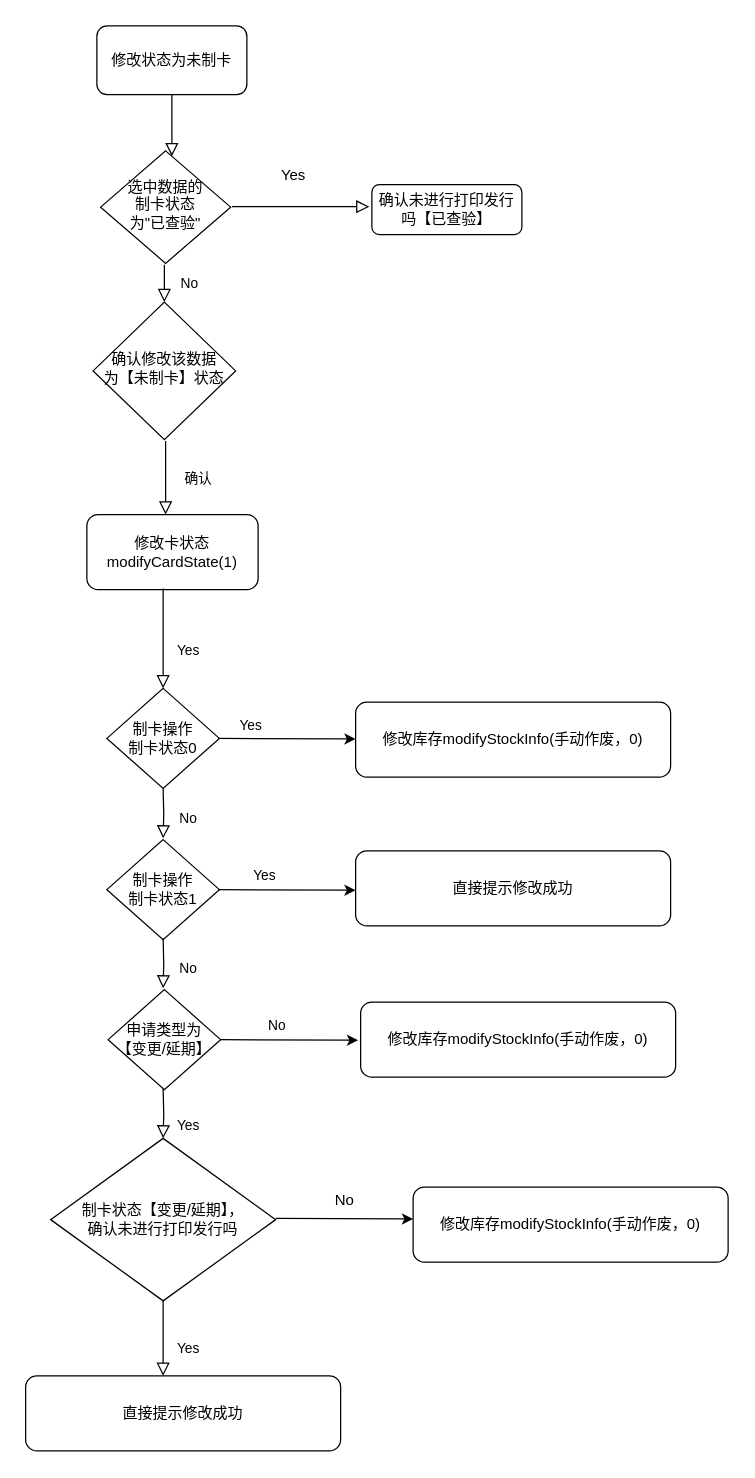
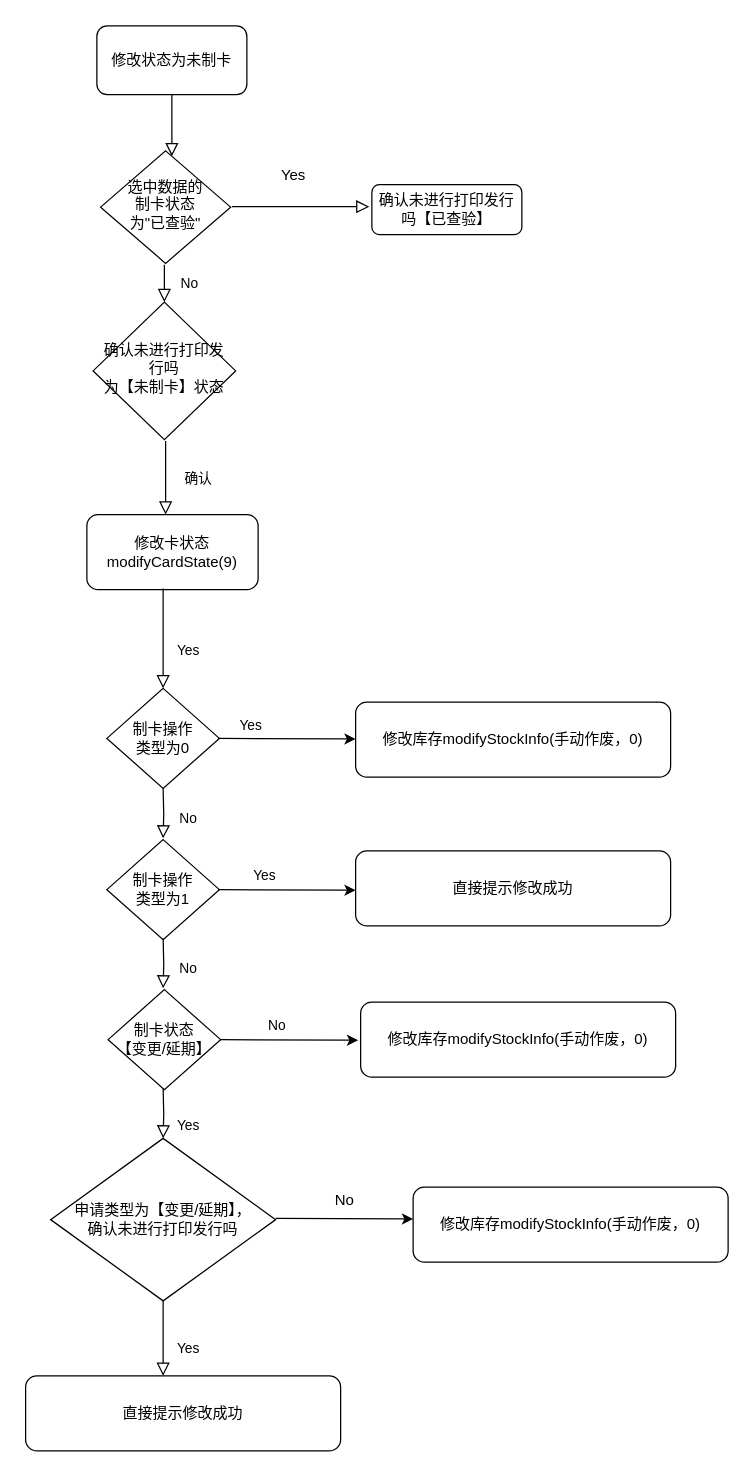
(164, 368) -> (164, 368)
(173, 552) -> (173, 552)
(163, 738) -> (163, 738)
(163, 889) -> (163, 889)
(164, 1039) -> (164, 1039)
(163, 1219) -> (163, 1219)
